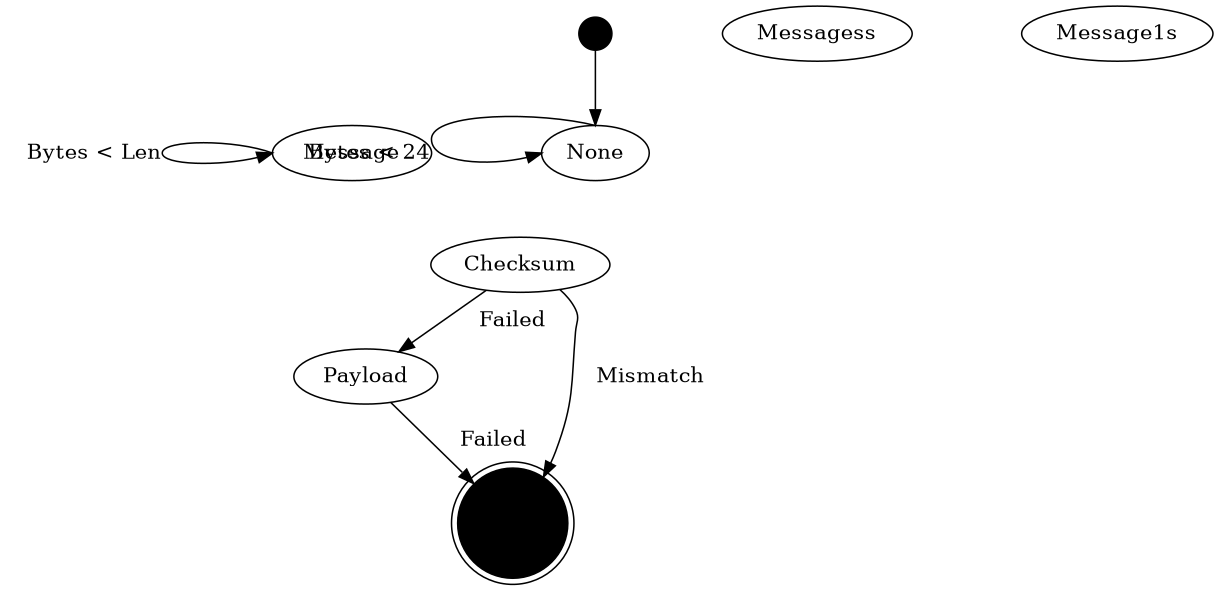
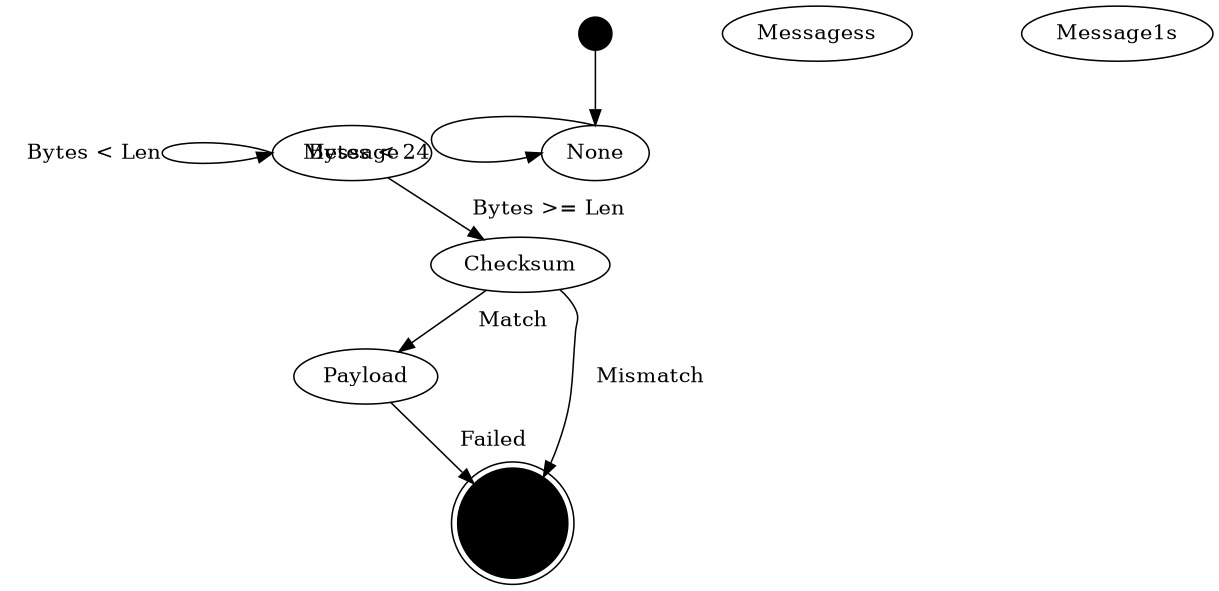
none -> (429, 204)
(503, 321) -> (503, 321)
